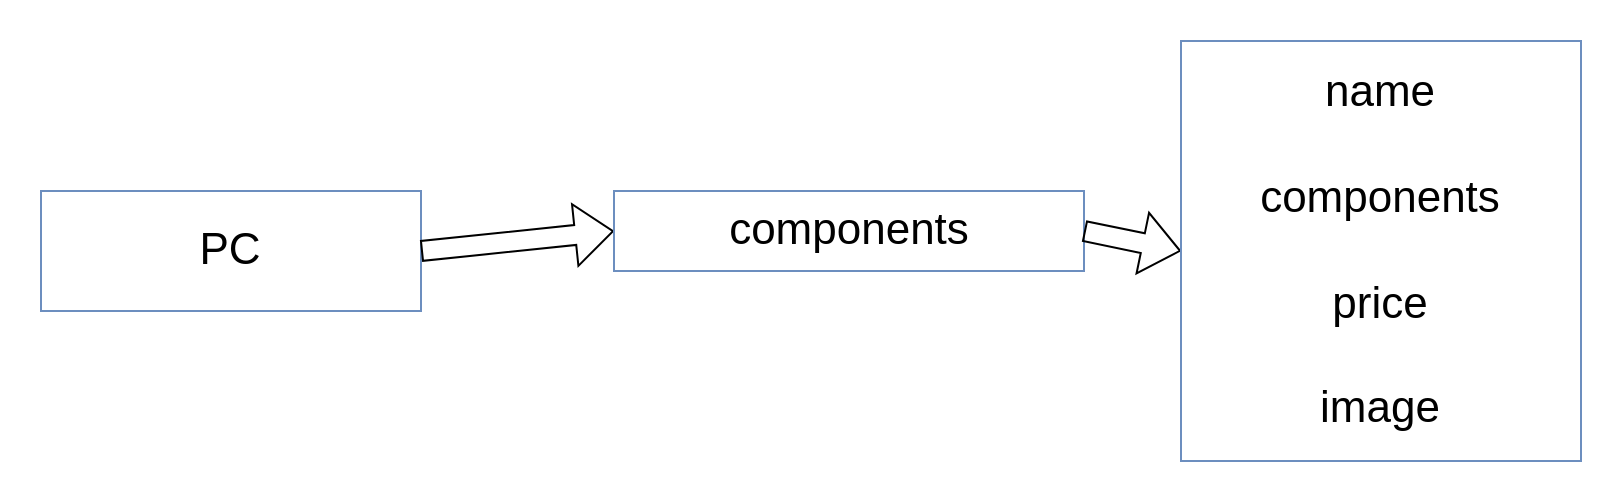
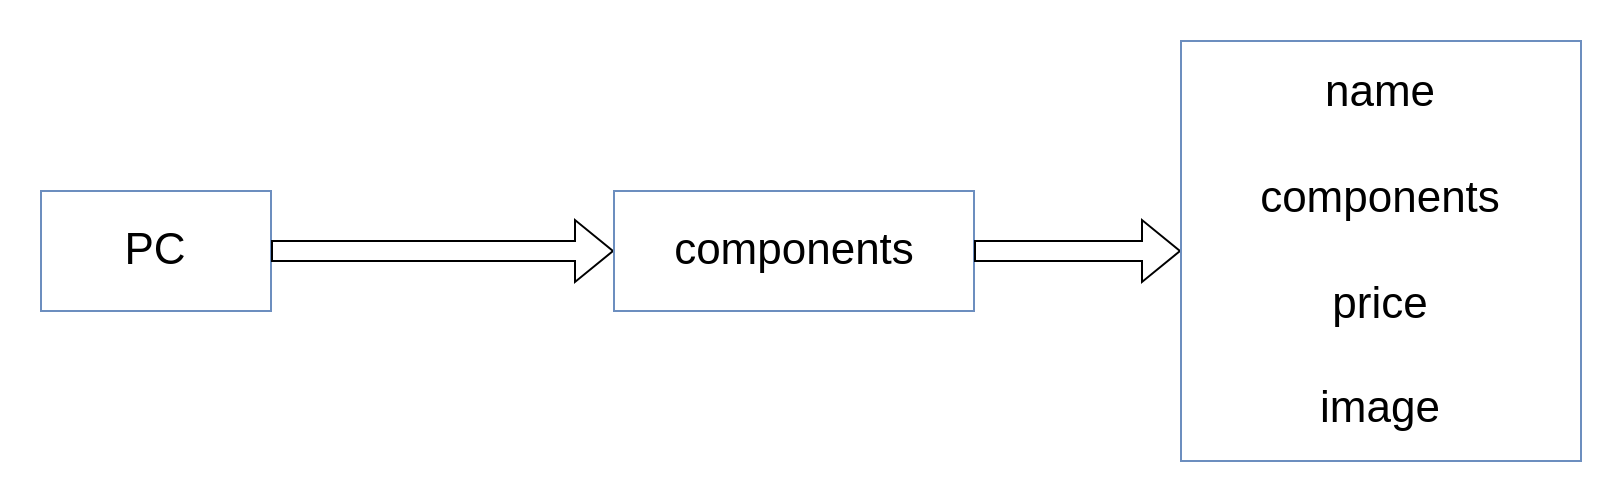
(849, 231) -> (794, 251)
(231, 251) -> (156, 251)
